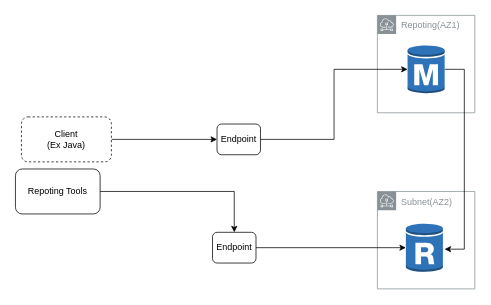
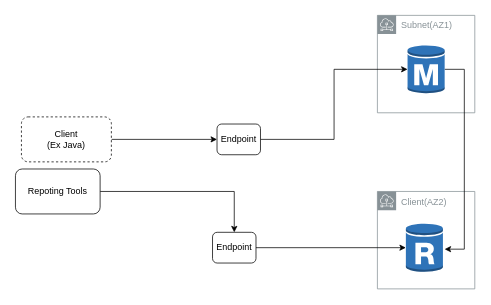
(433, 26) -> (429, 26)
(429, 202) -> (427, 202)
